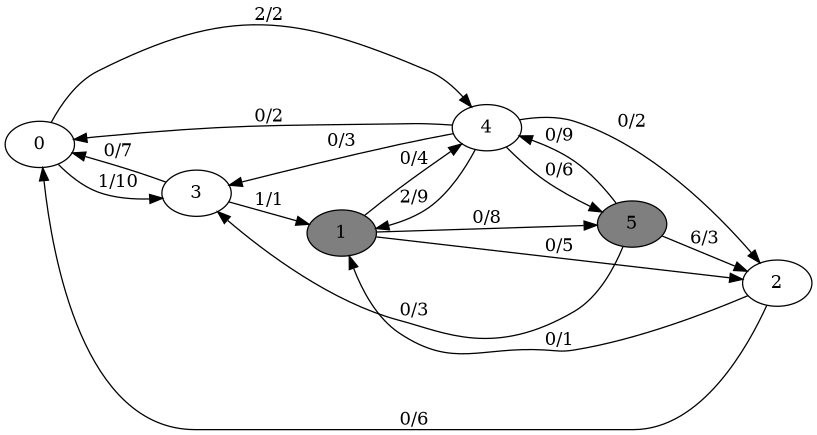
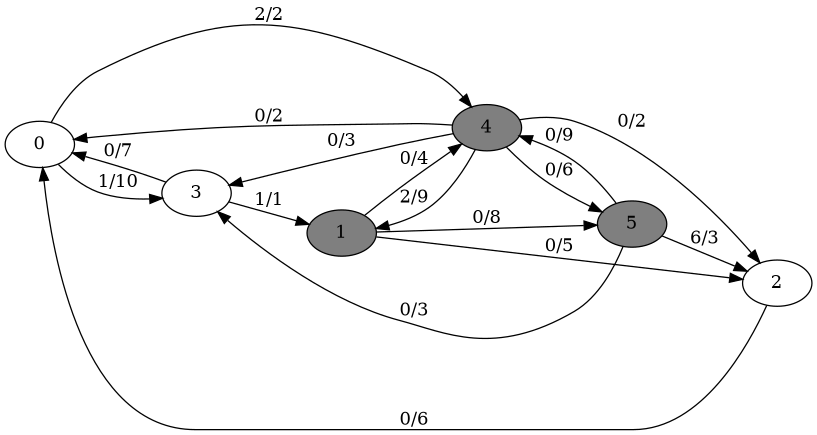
(487, 128) -> (487, 128)
(536, 350) -> none
